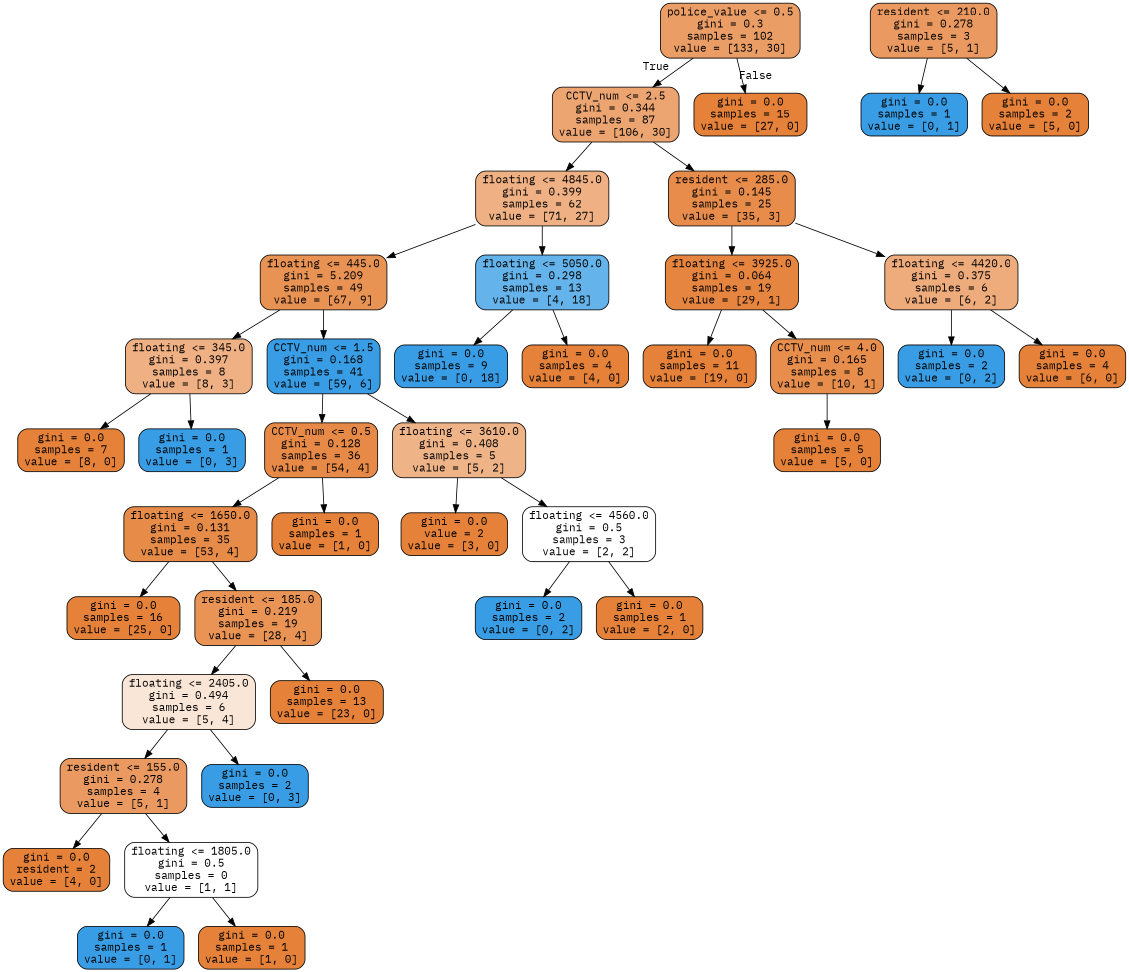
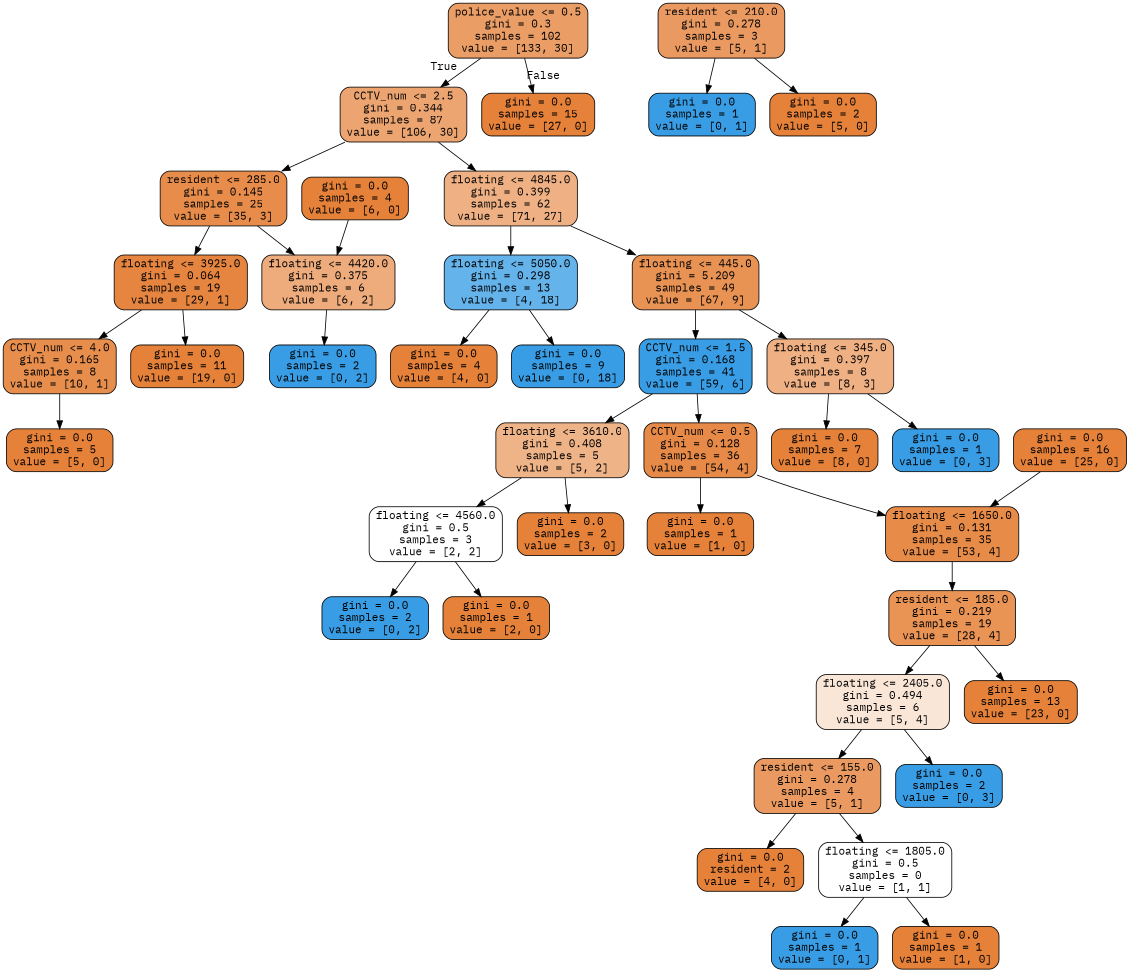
(1013, 325) -> (344, 234)
(454, 534) -> (571, 534)
(157, 576) -> (1019, 487)
